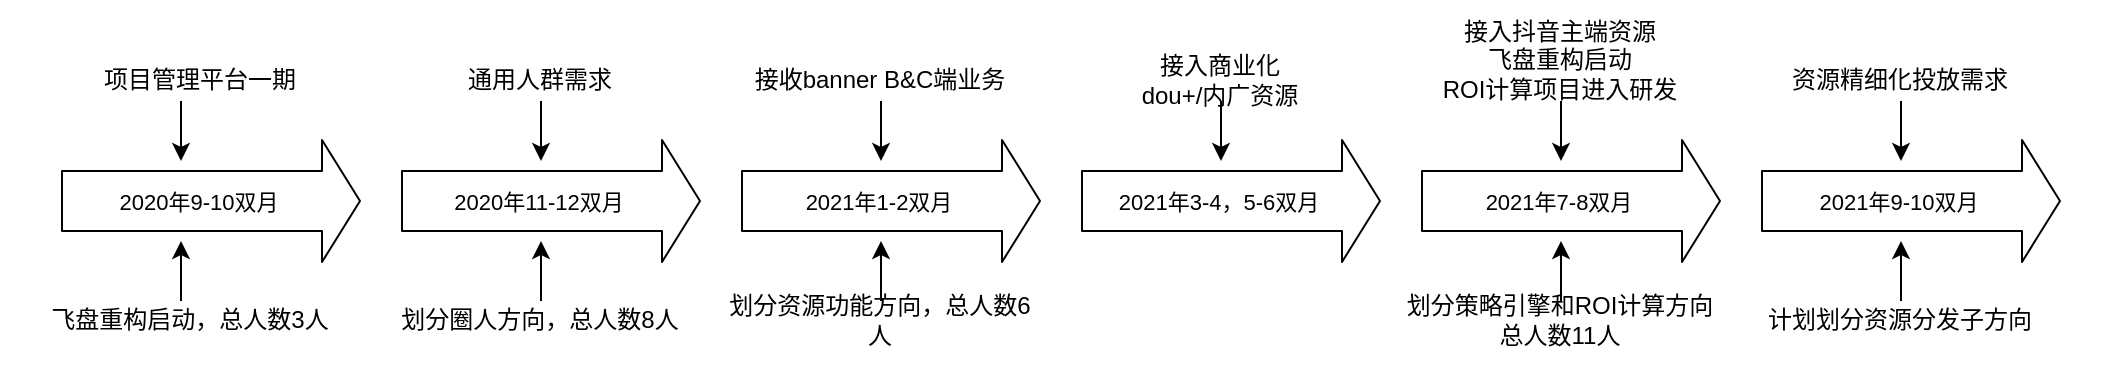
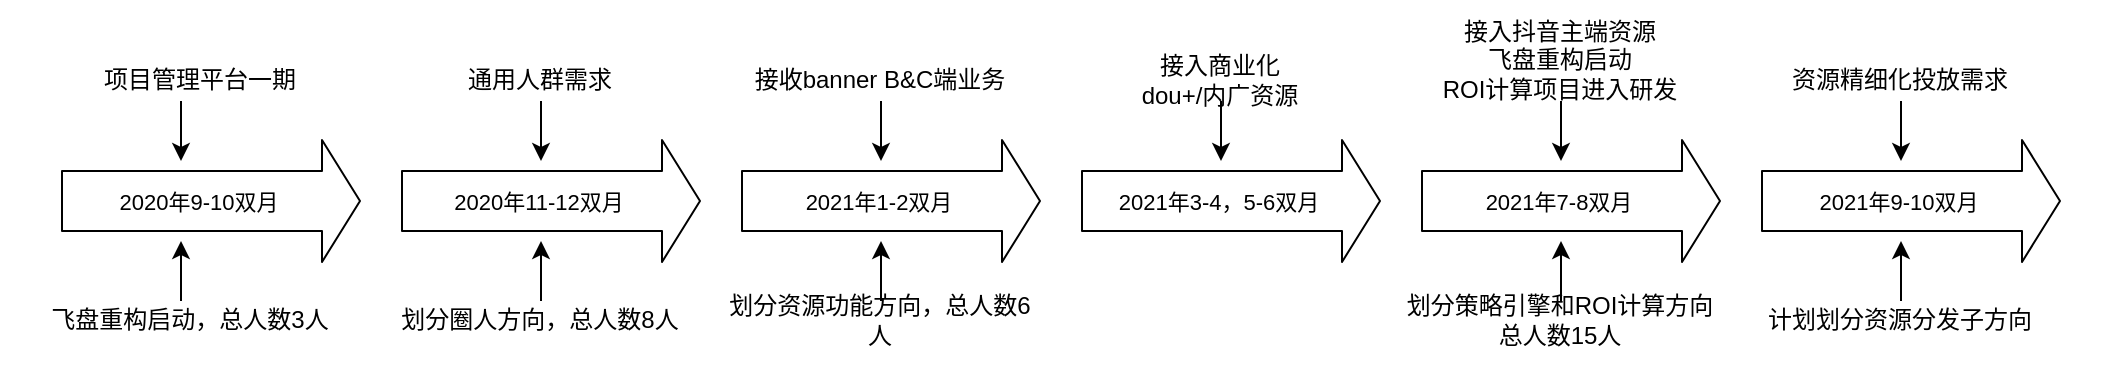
(1561, 321) -> (1561, 321)
